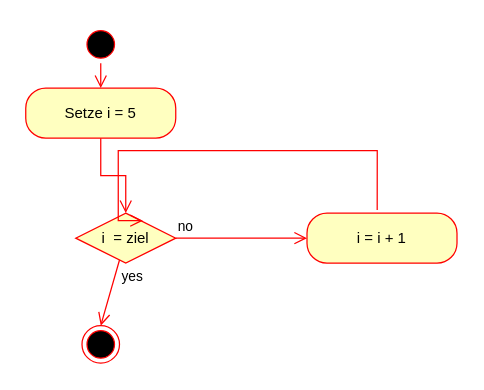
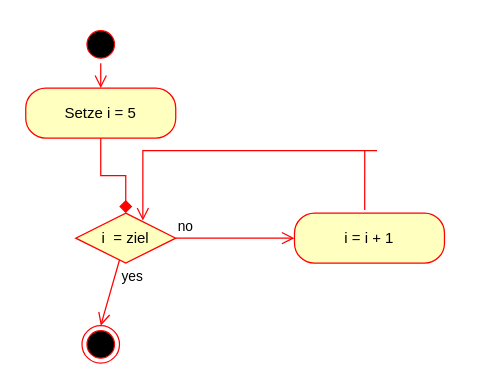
(126, 204) -> (126, 200)
(382, 238) -> (369, 238)
